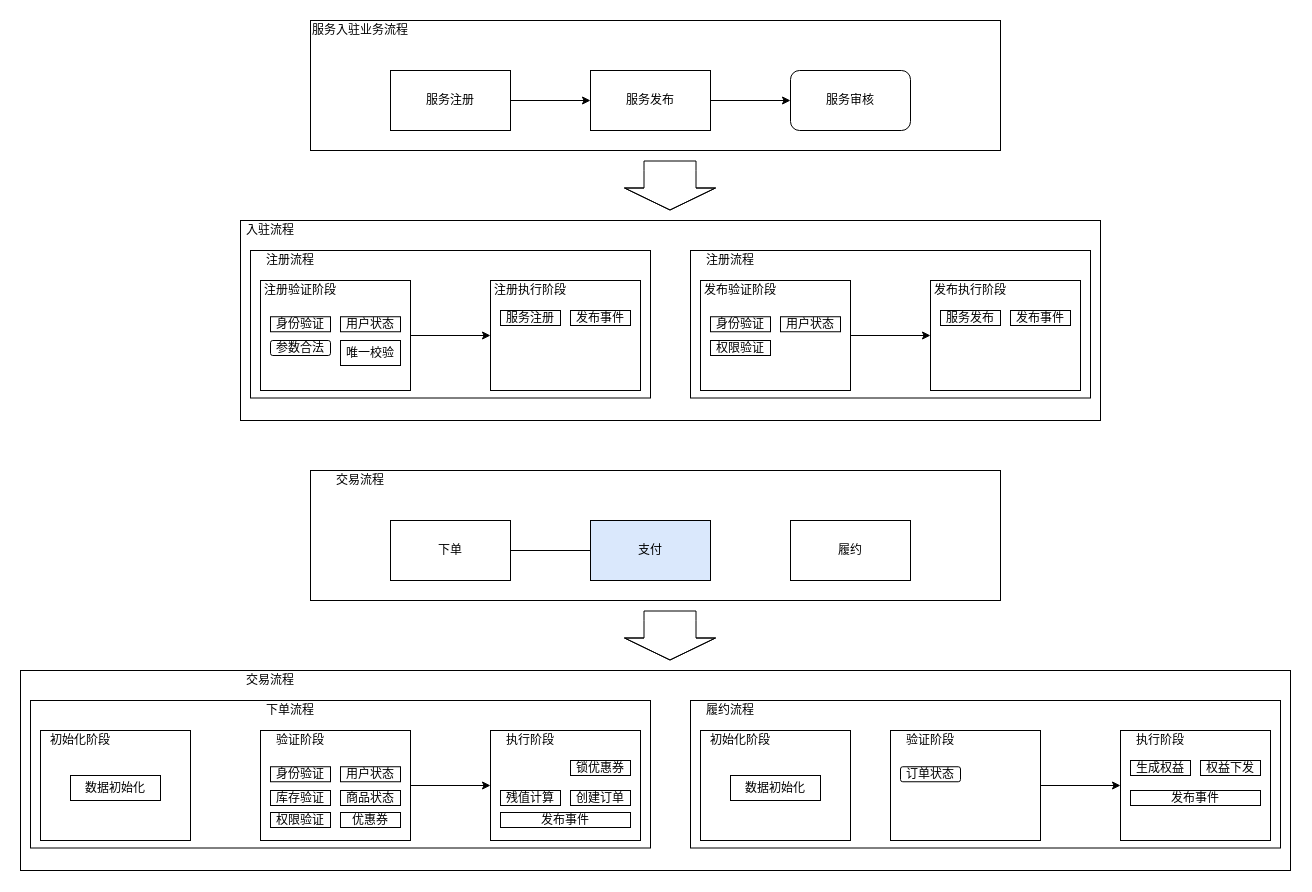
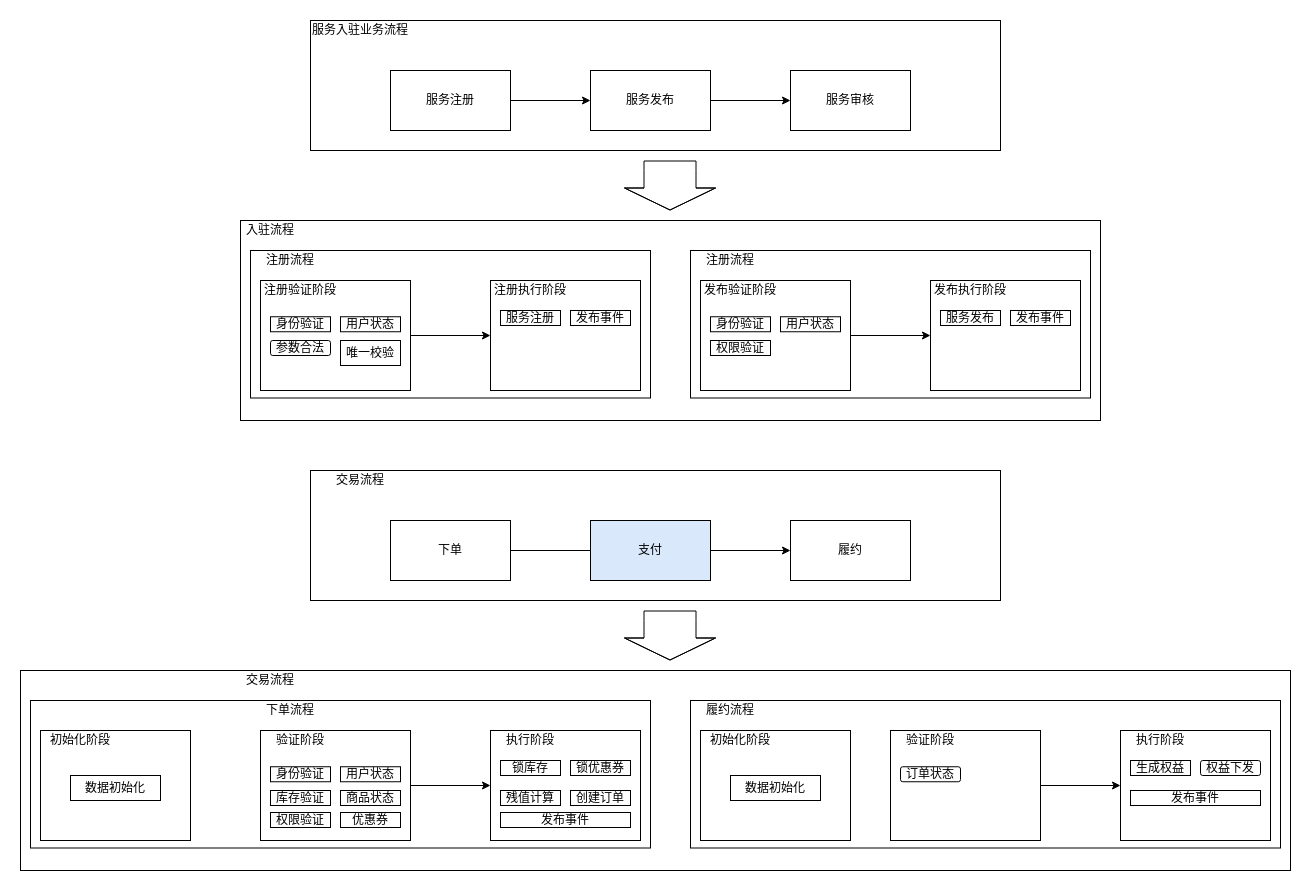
(851, 101) -> (851, 101)
none -> (747, 551)
none -> (531, 768)
(1231, 768) -> (1231, 768)
